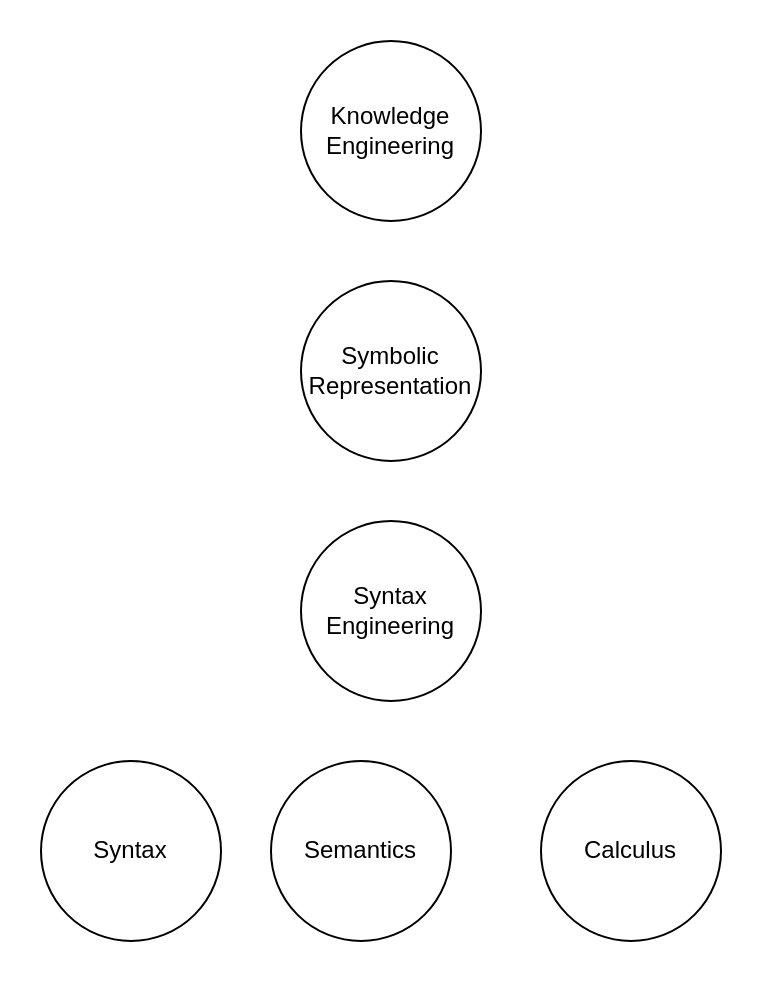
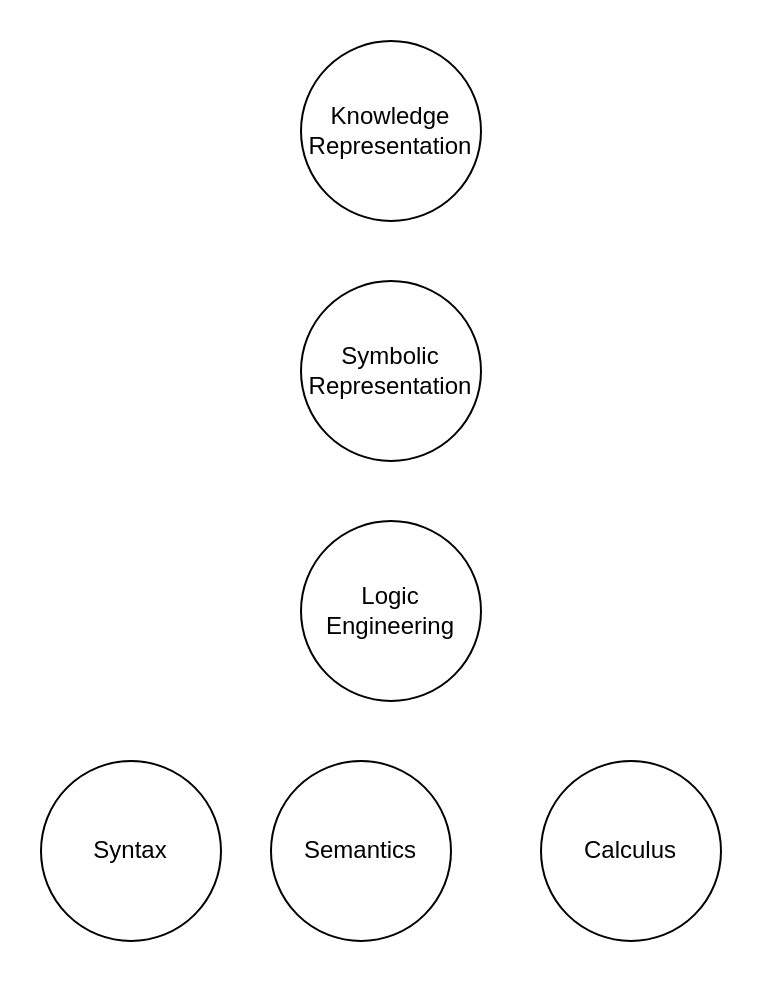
(391, 131) -> (391, 131)
(391, 611) -> (391, 611)
